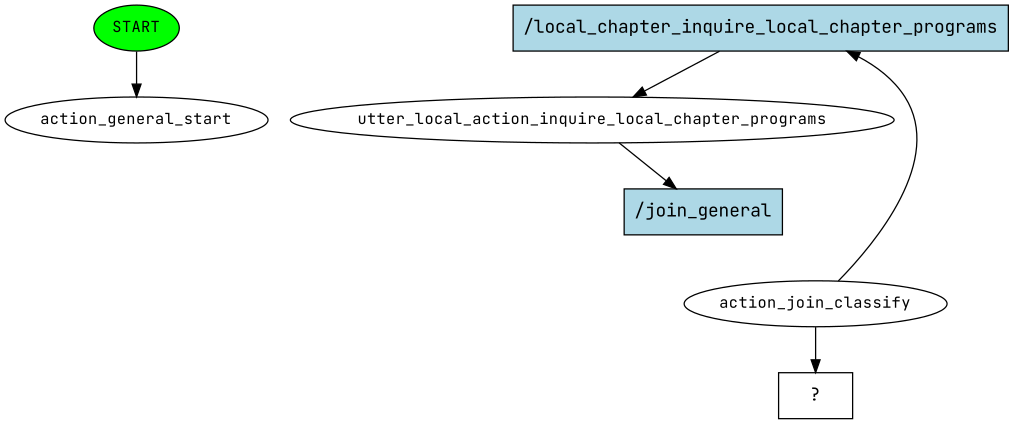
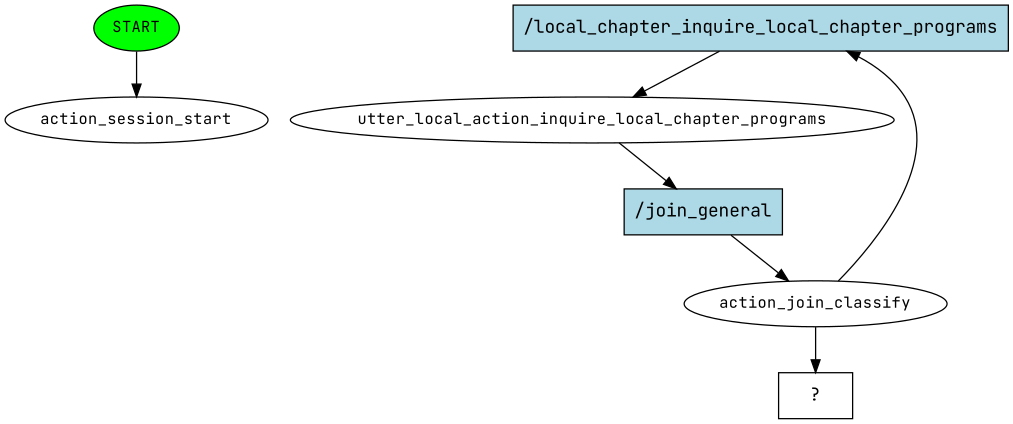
(137, 120) -> (137, 120)
none -> (755, 254)
